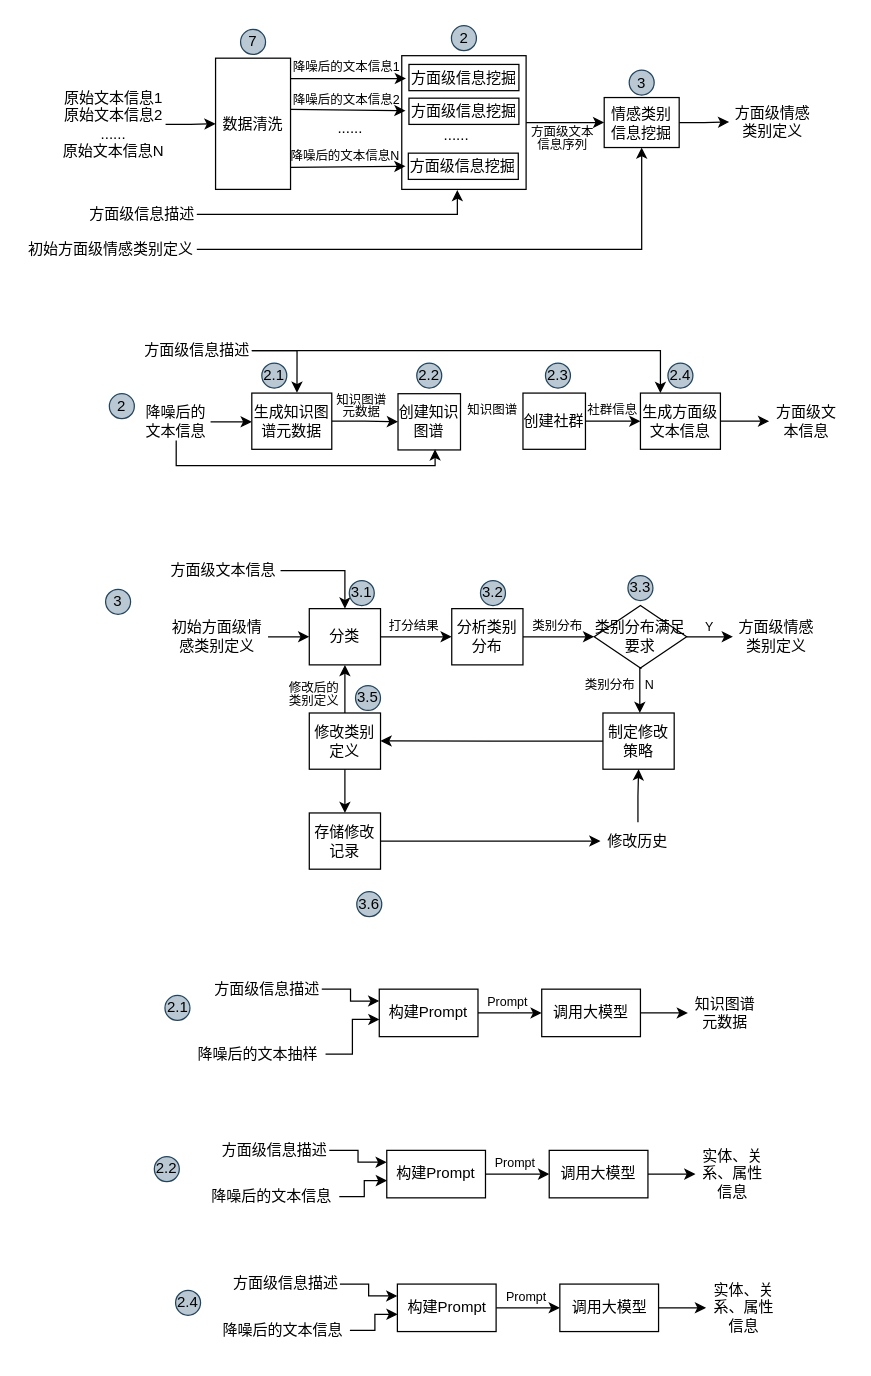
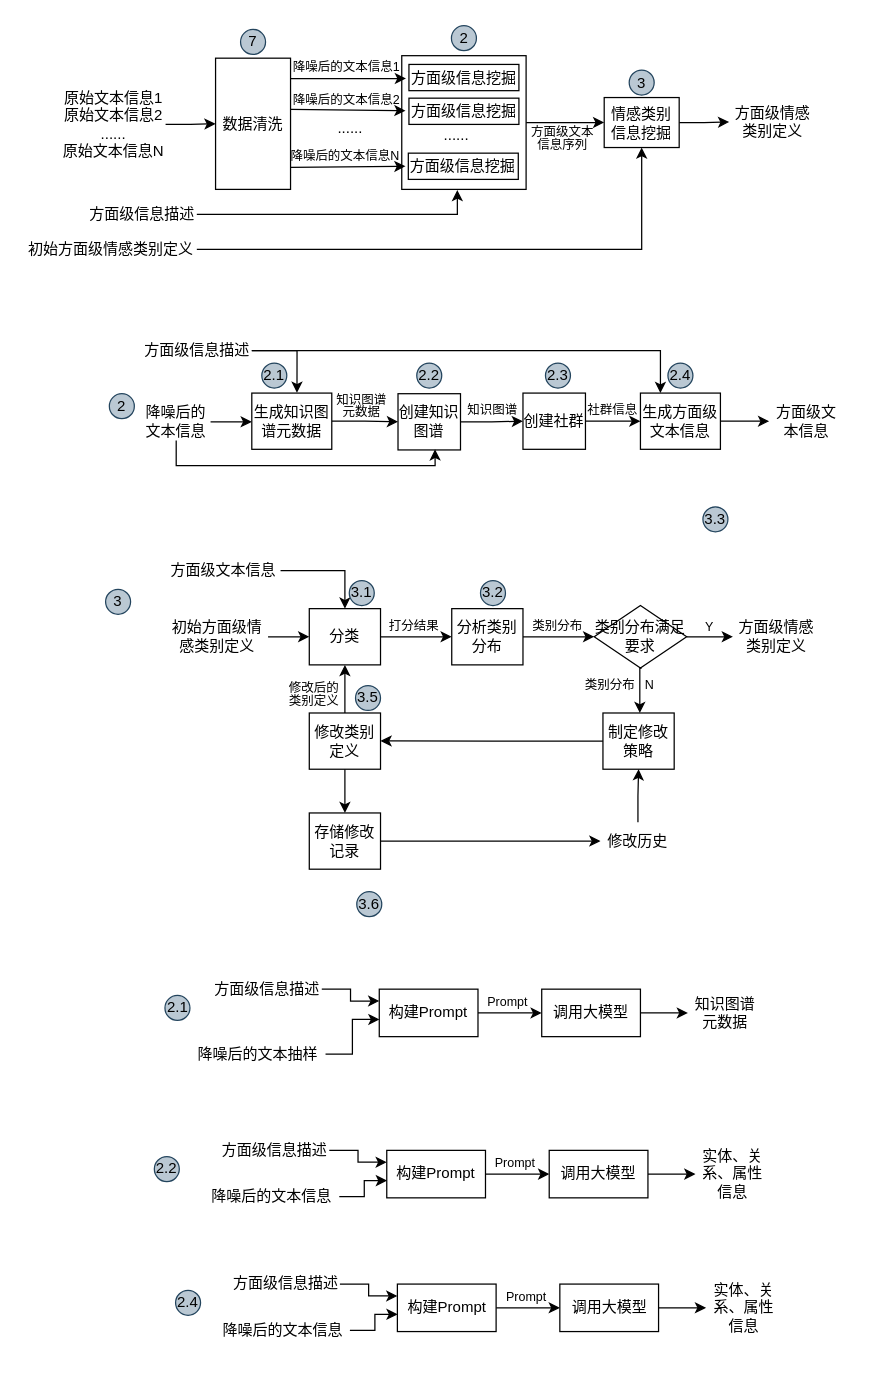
none -> (488, 422)
(641, 588) -> (716, 519)
